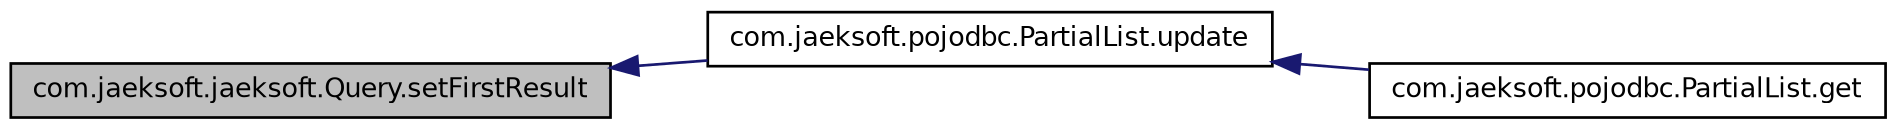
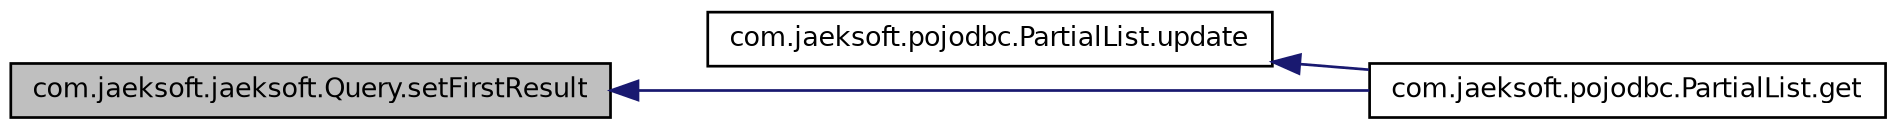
(673, 63) -> (1004, 90)
